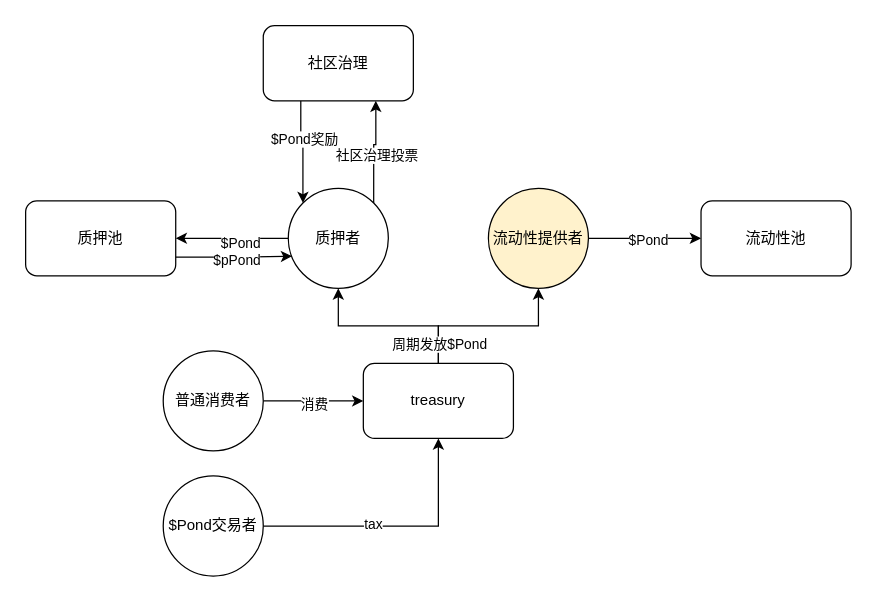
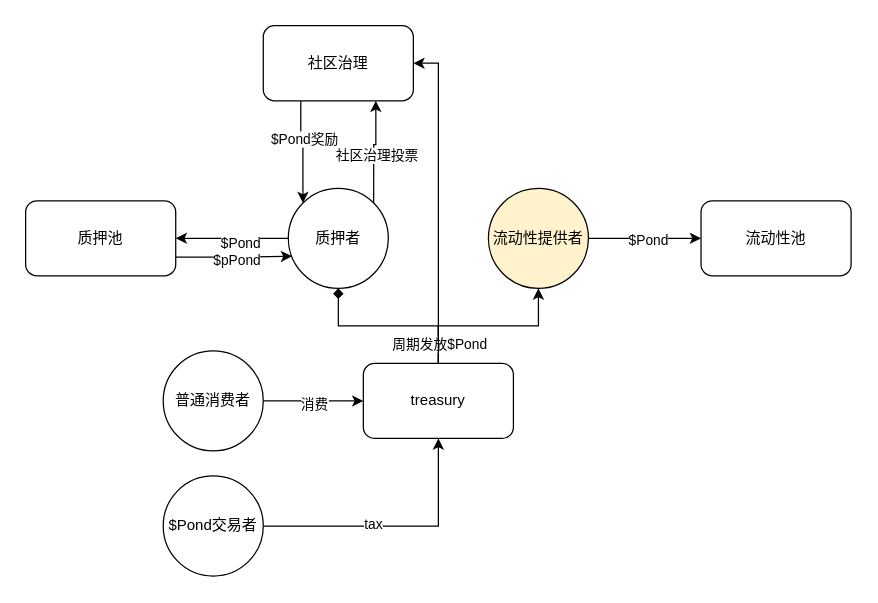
none -> (438, 184)
(338, 298) -> (338, 299)
